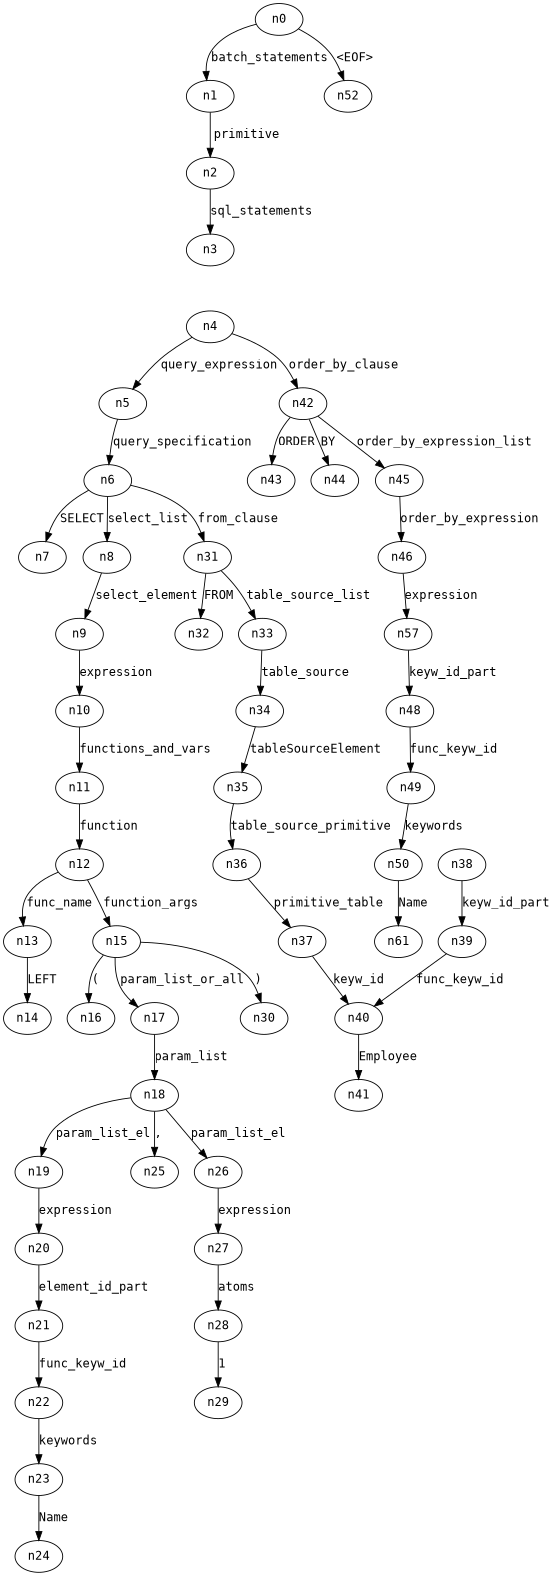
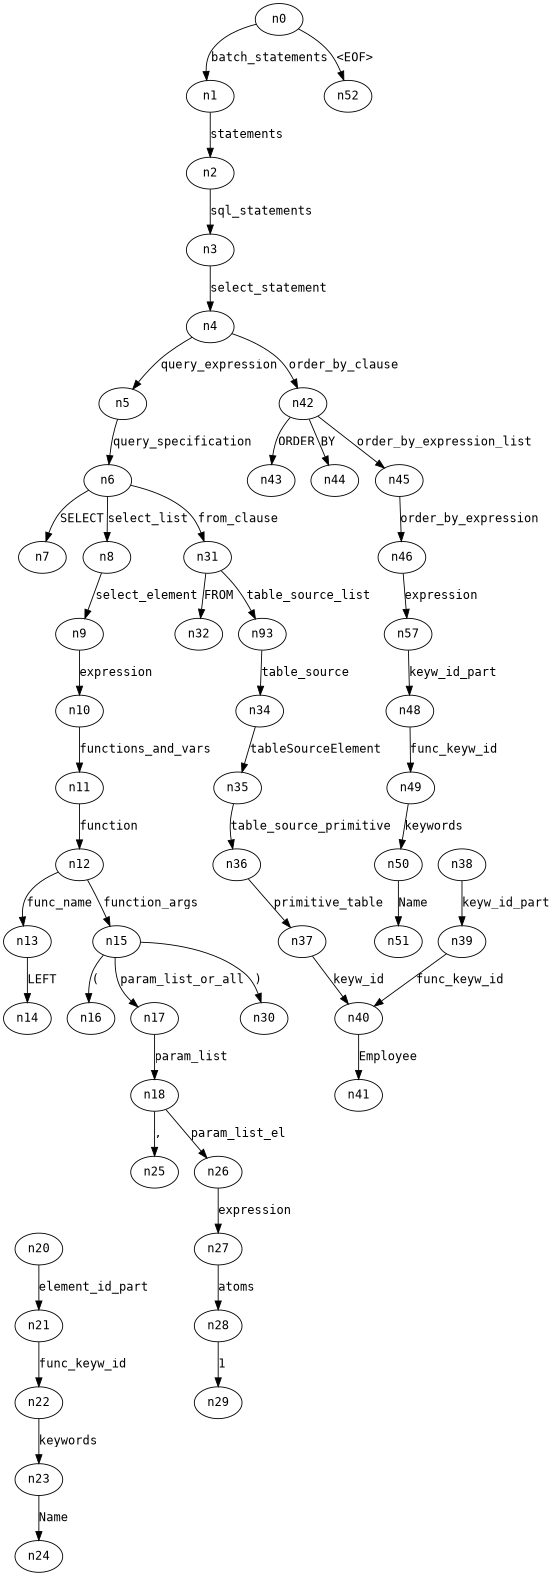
(247, 135) -> (247, 135)
none -> (210, 284)
(262, 634) -> (262, 634)
(398, 942) -> (398, 942)
(39, 1172) -> none
